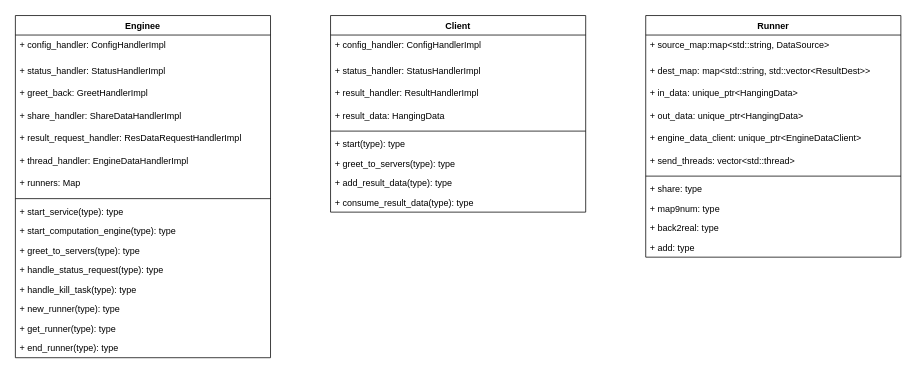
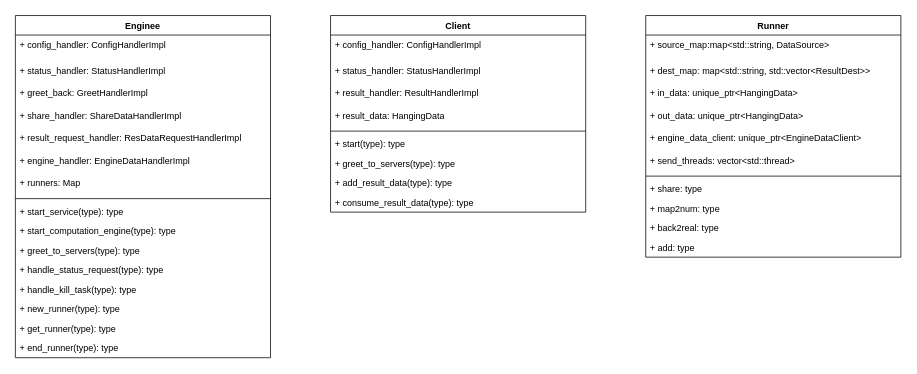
(112, 161) -> (111, 161)
(685, 209) -> (685, 209)
